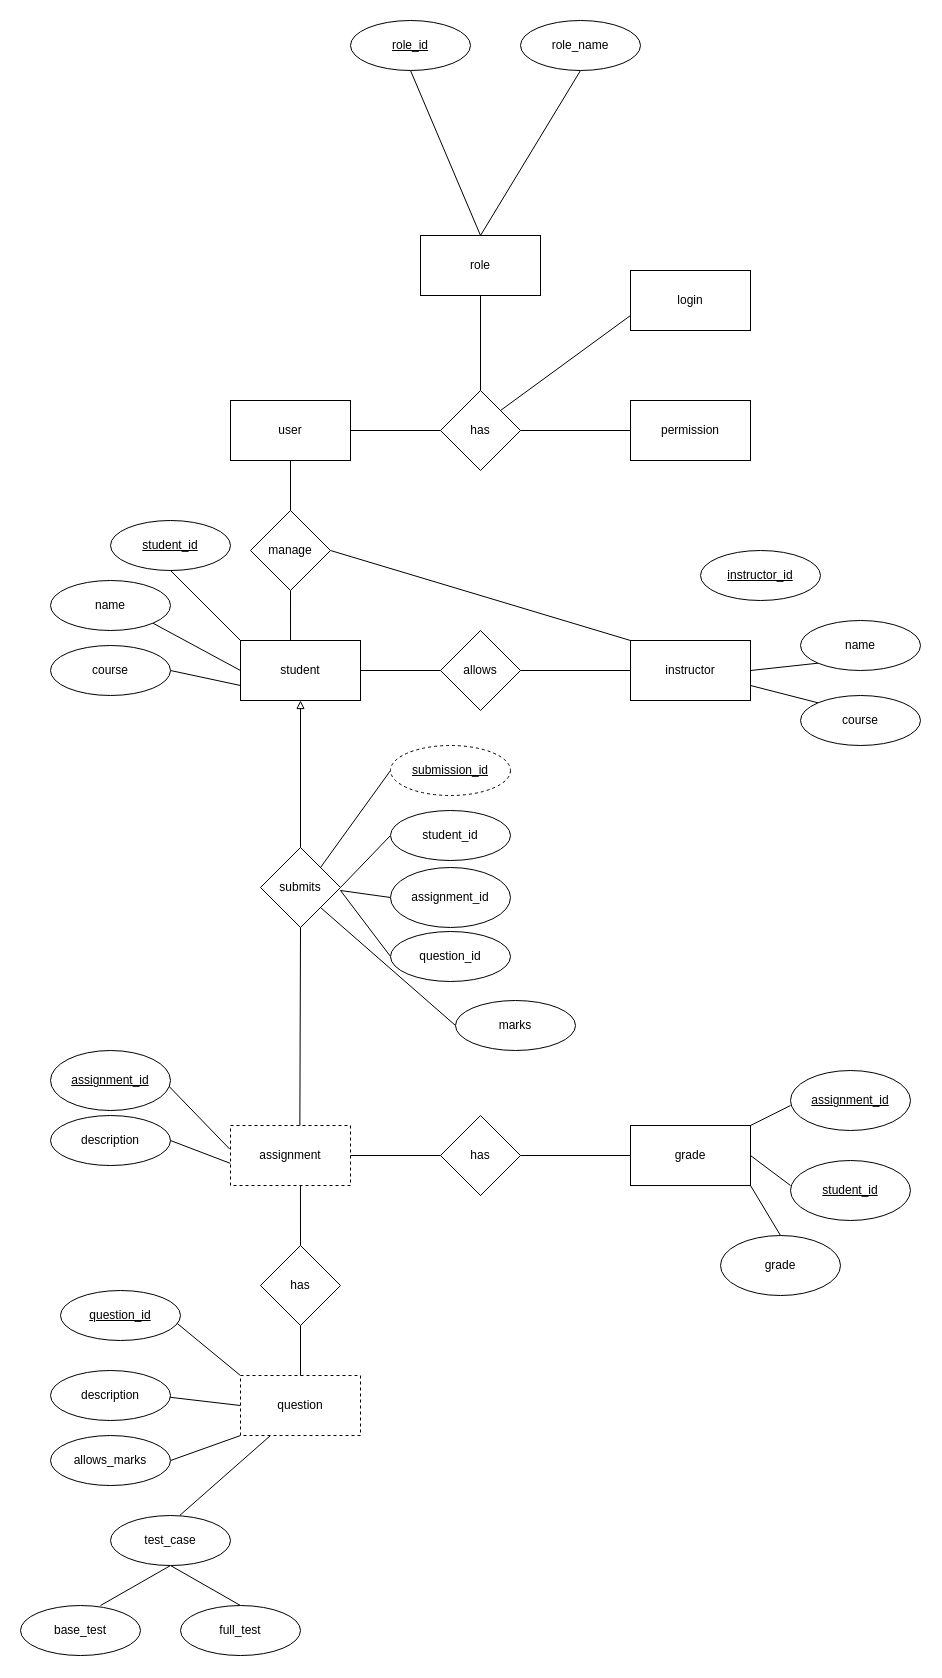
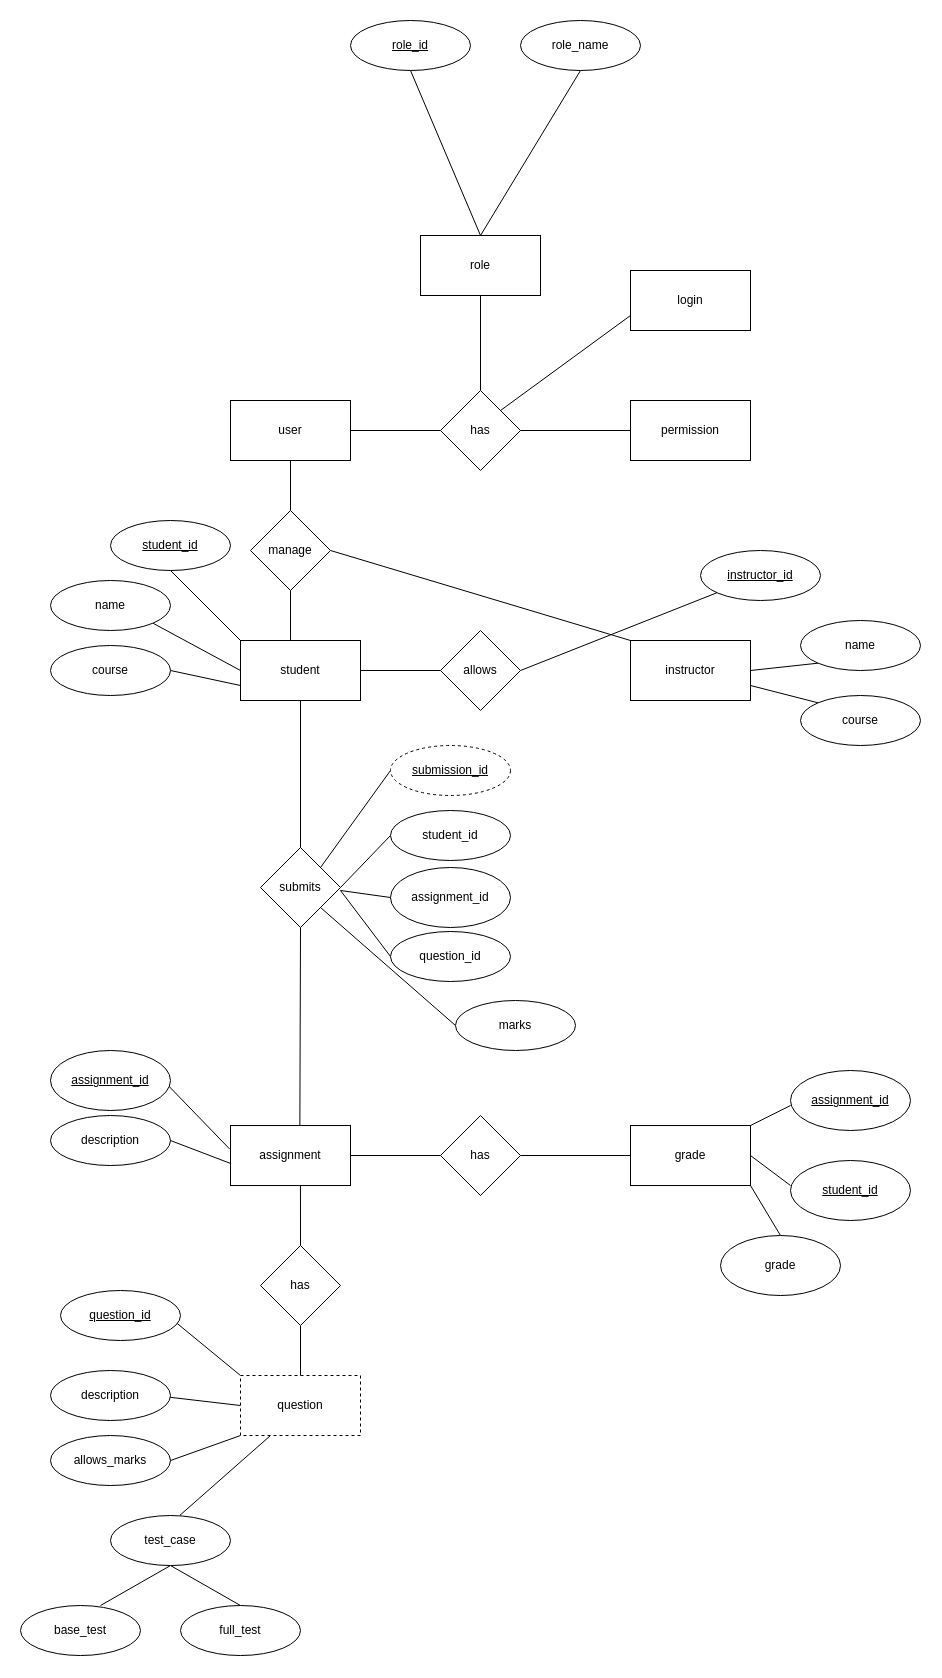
(576, 671) -> (618, 632)
(301, 710) -> (301, 707)
(291, 1156) -> (291, 1156)
